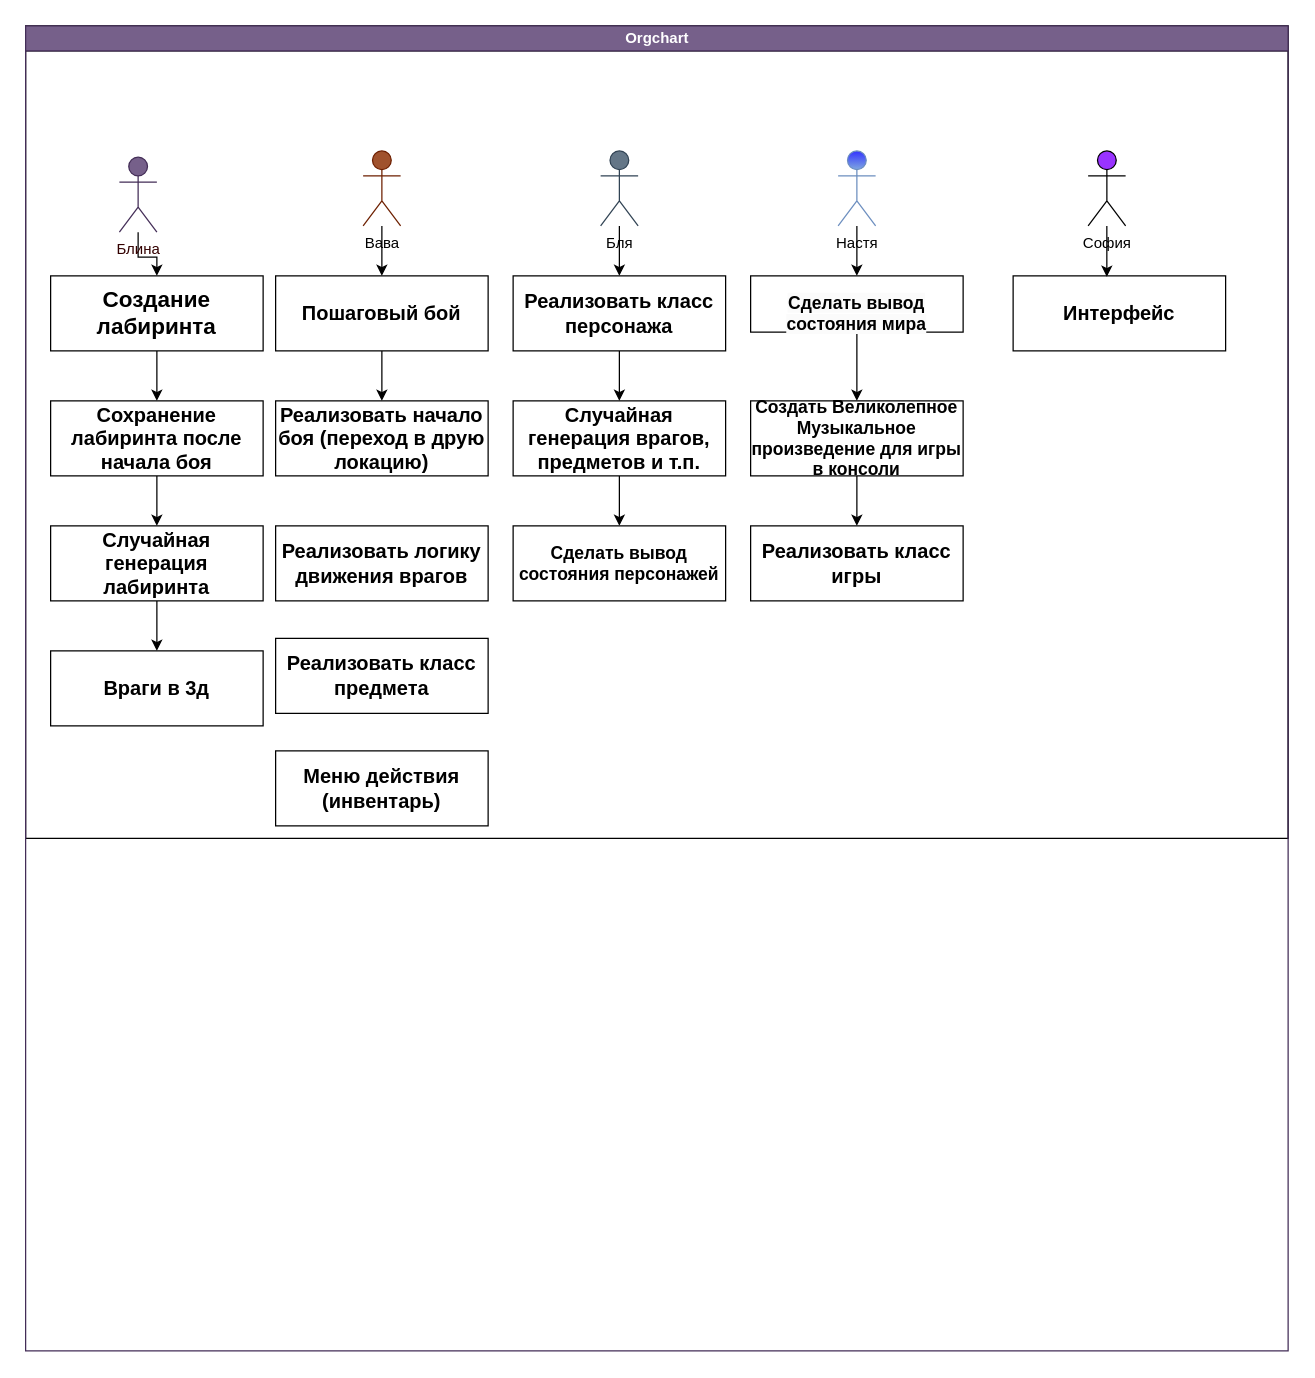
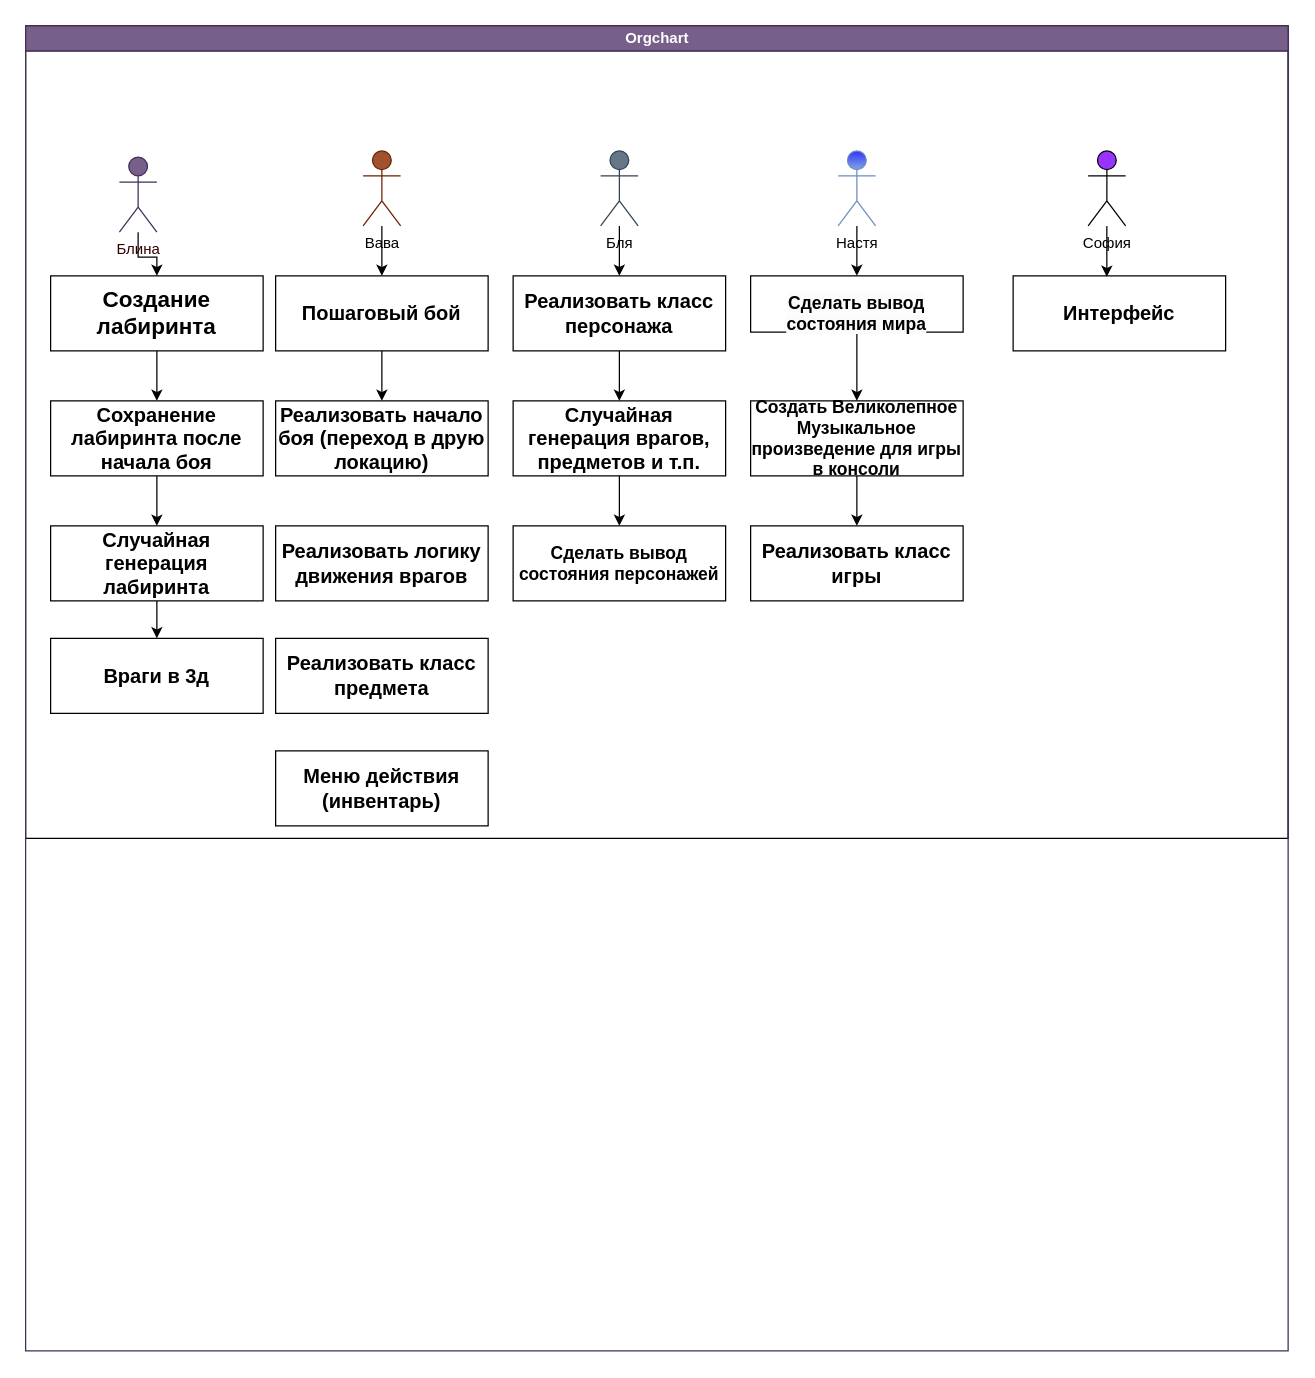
(157, 688) -> (157, 676)
